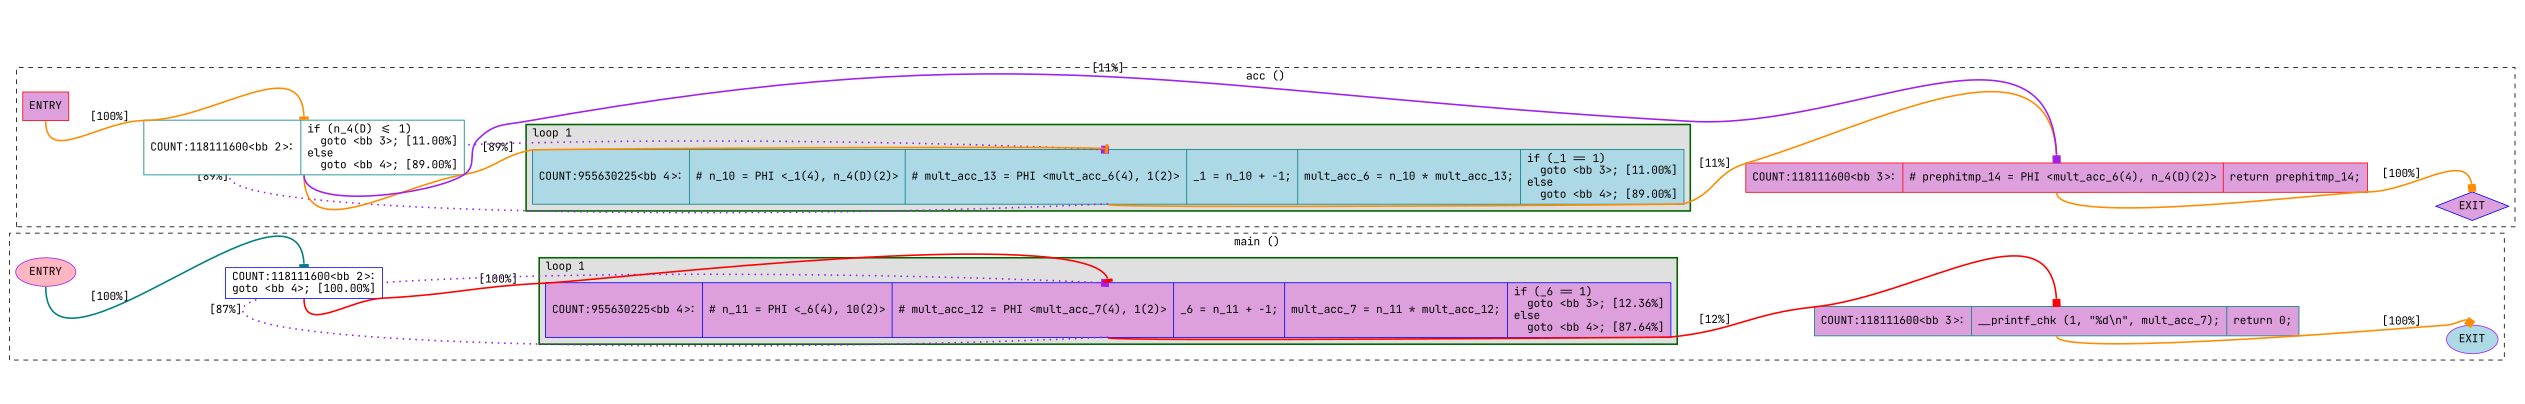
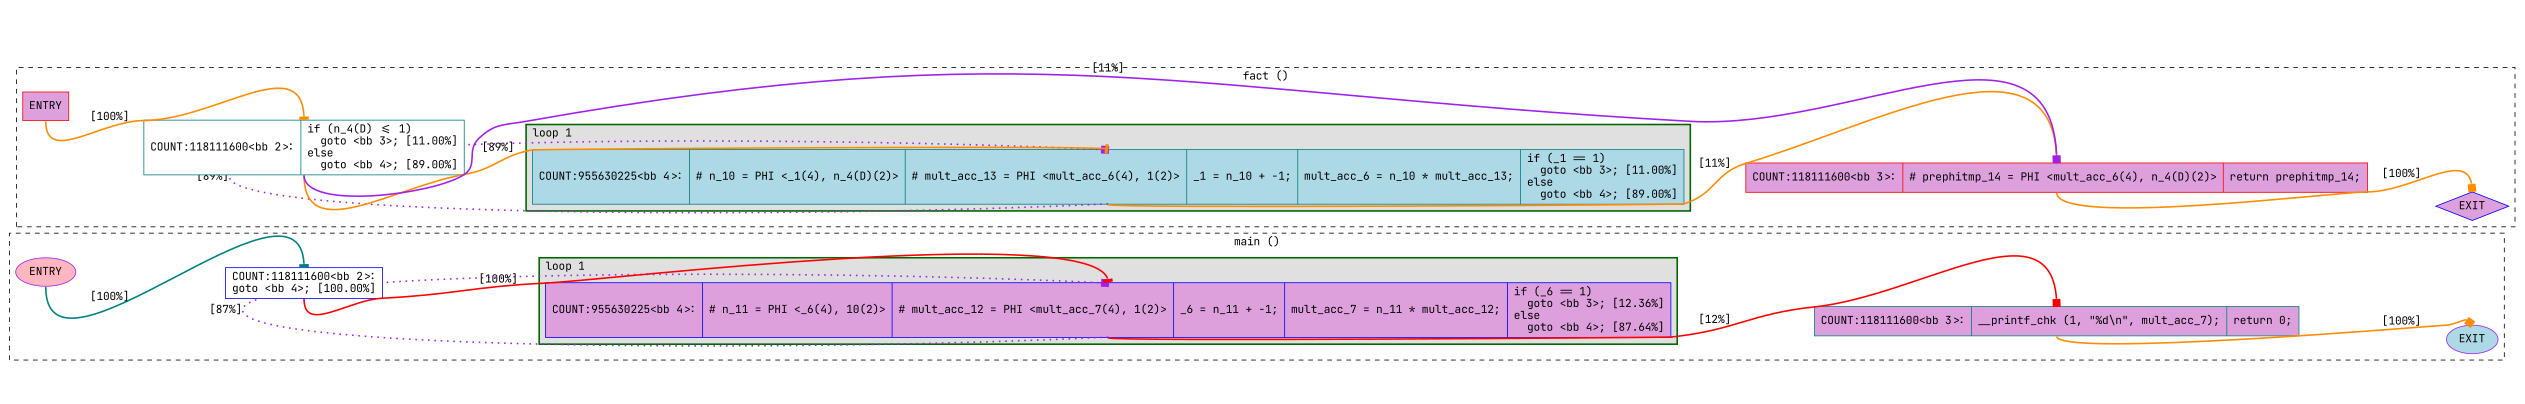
(1266, 77) -> (1266, 77)
